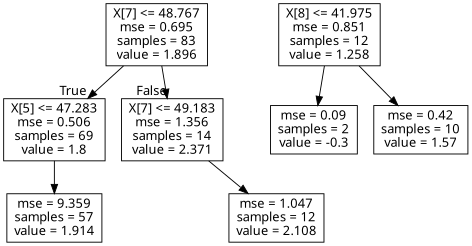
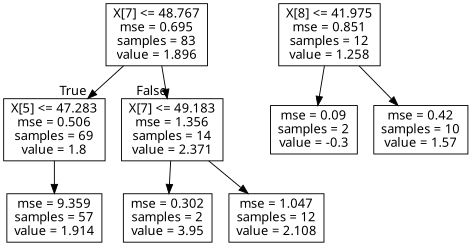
none -> (168, 218)
